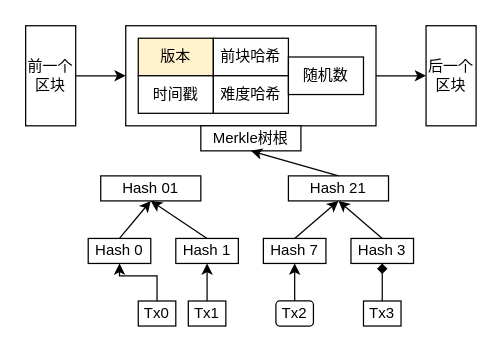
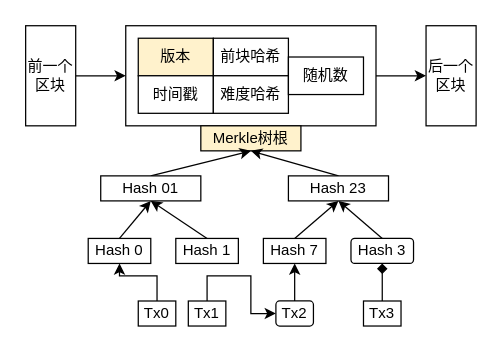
(251, 138) -> (251, 138)
none -> (197, 164)
(338, 188) -> (338, 188)
(382, 251) -> (382, 251)
(207, 275) -> (251, 280)
